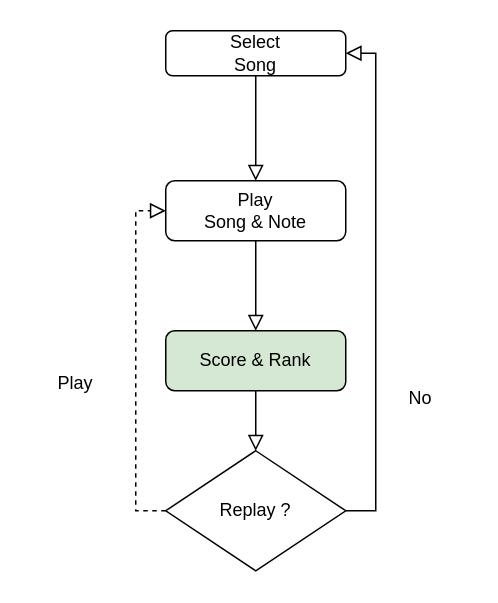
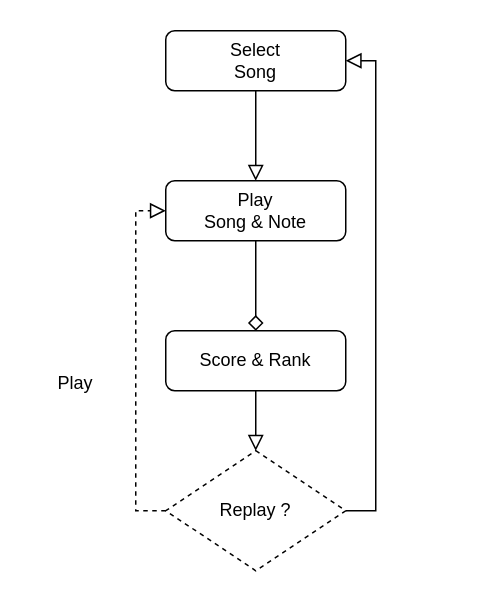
(256, 53) -> (256, 61)
(256, 314) -> (256, 314)
(256, 361) -> (256, 361)
(421, 398) -> none
(256, 511) -> (256, 511)
